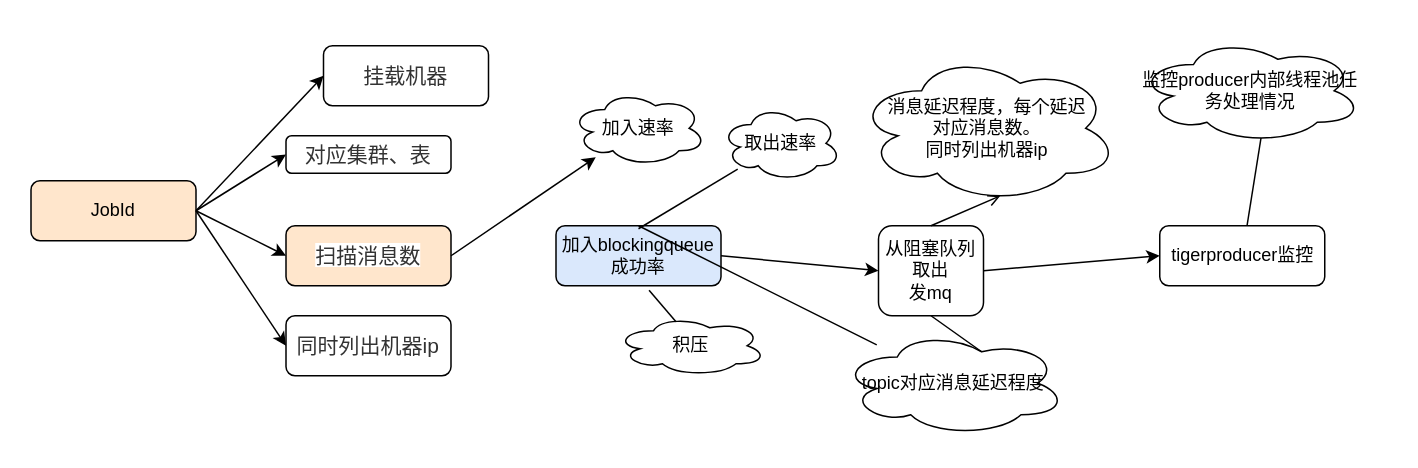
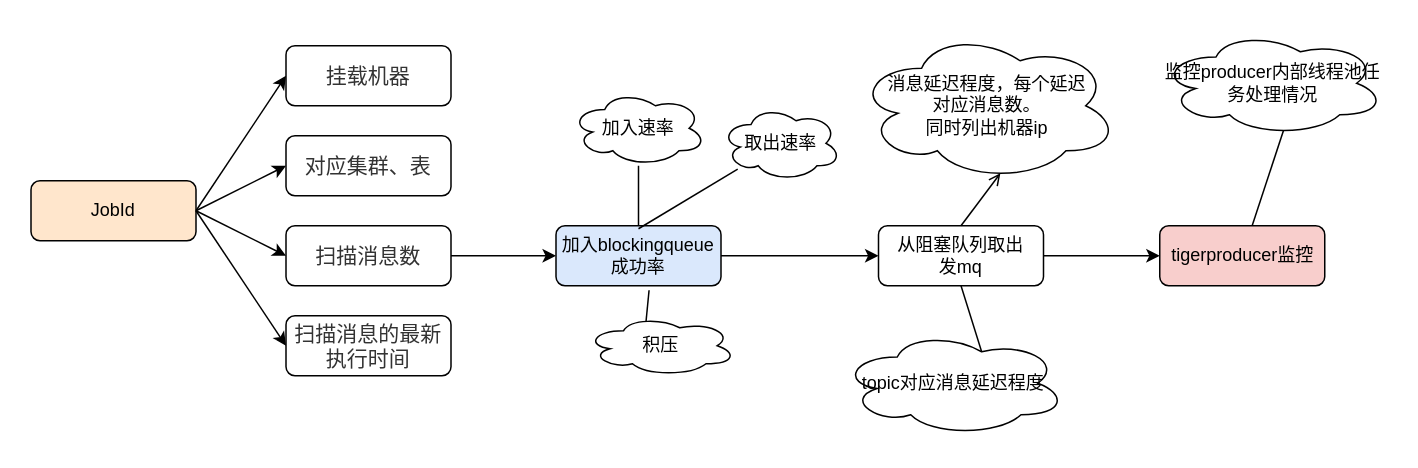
(406, 76) -> (368, 76)
(1250, 91) -> (1272, 83)
(987, 128) -> (987, 106)
(368, 155) -> (368, 166)
(519, 209) -> (498, 256)
(368, 256) -> (368, 256)
(1242, 256) -> (1242, 256)
(931, 271) -> (961, 256)
(757, 285) -> (638, 196)
(368, 346) -> (368, 346)
(691, 346) -> (661, 346)
